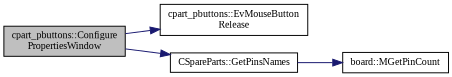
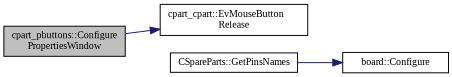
(234, 20) -> (234, 20)
(143, 51) -> none
(396, 63) -> (396, 63)
